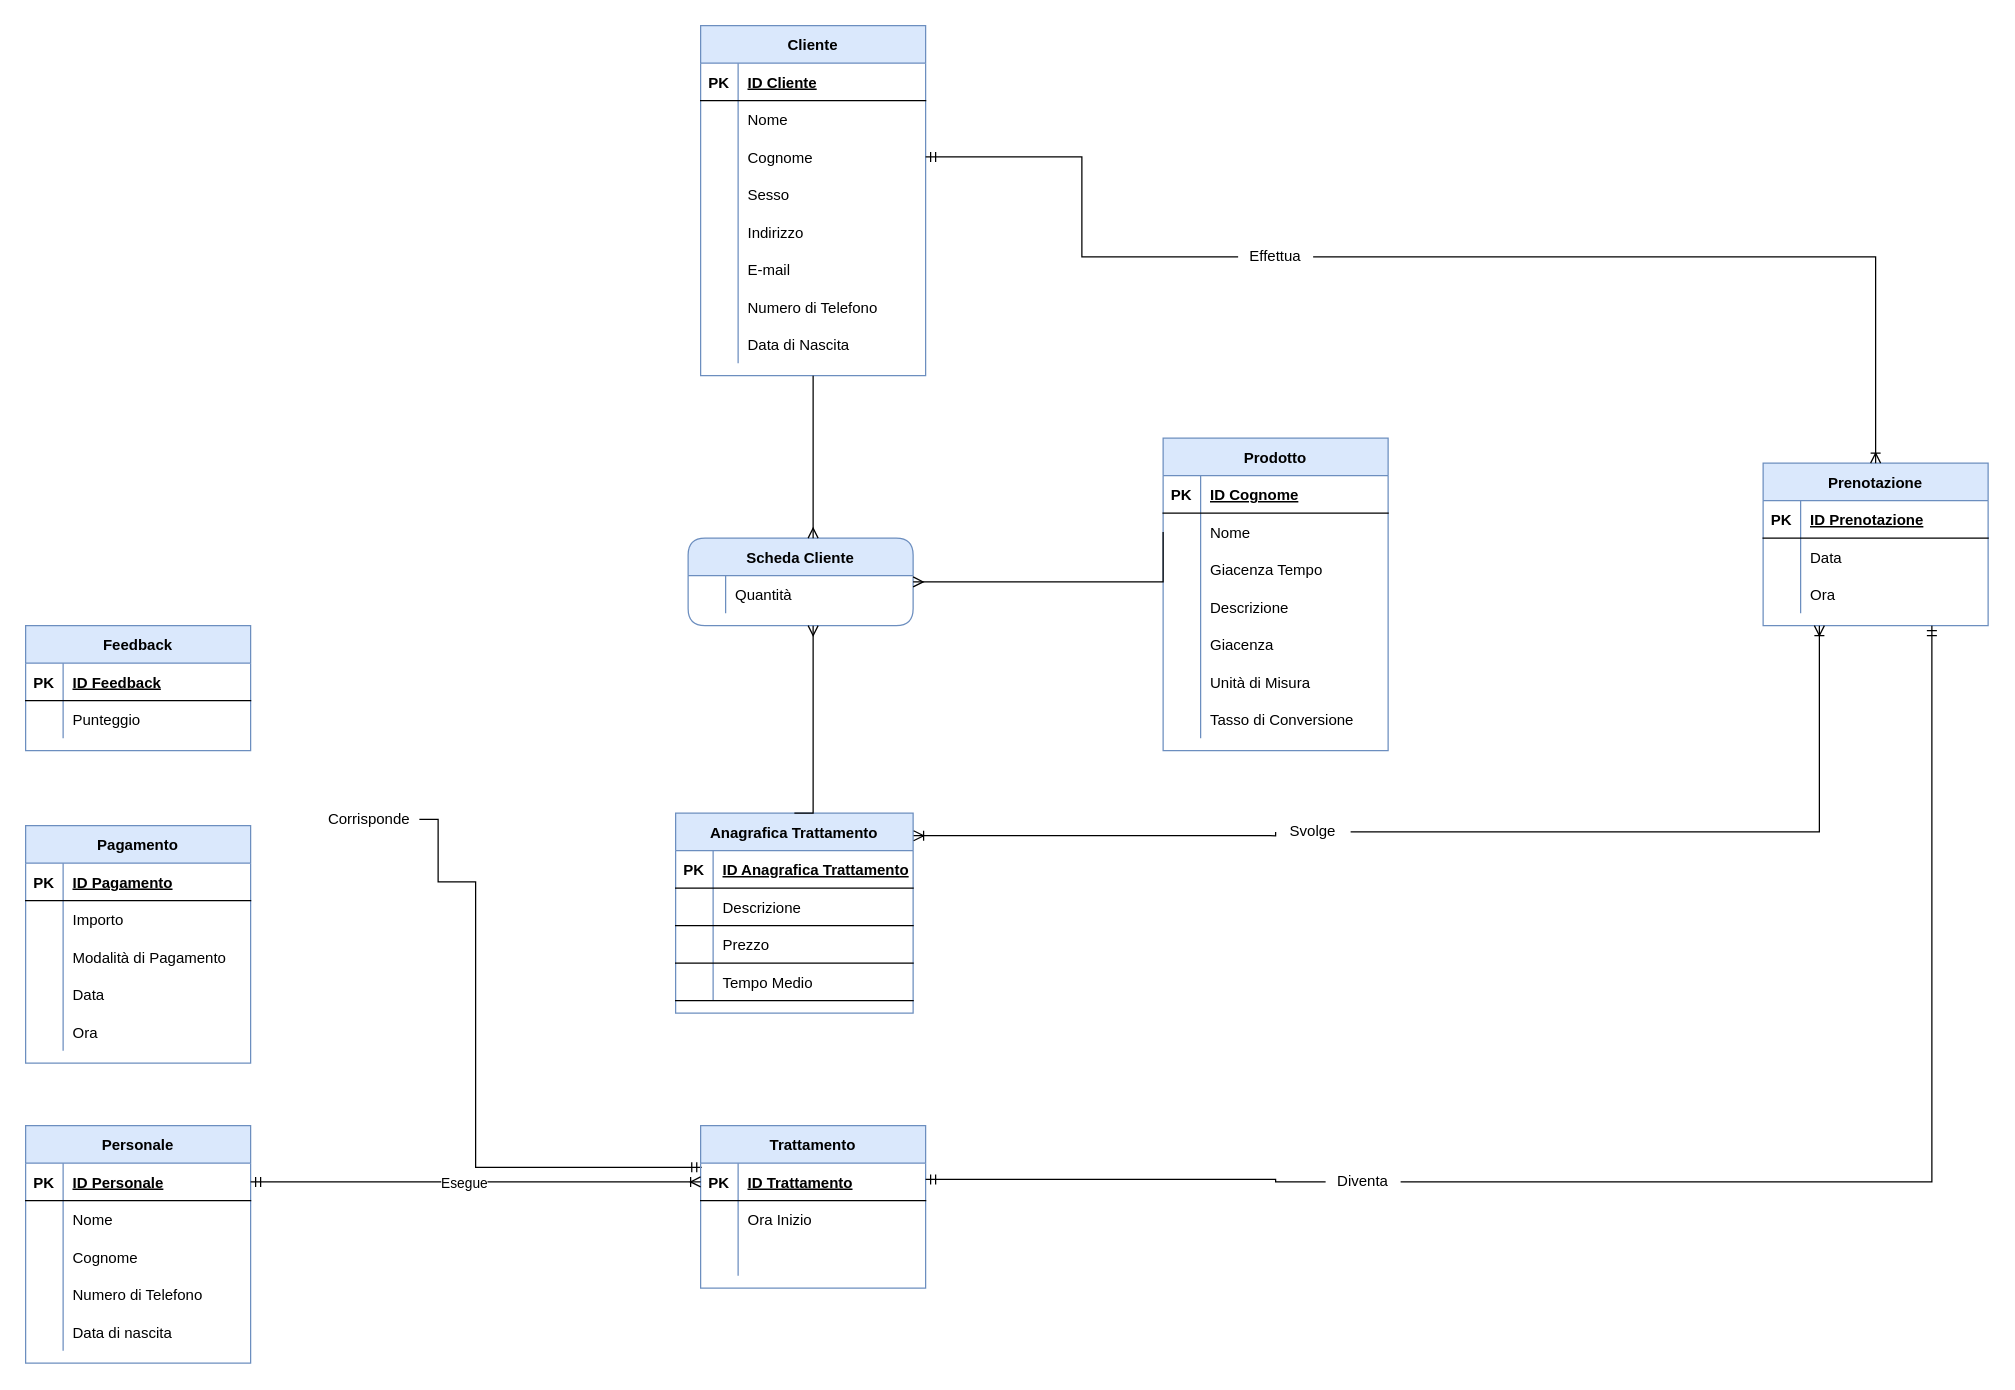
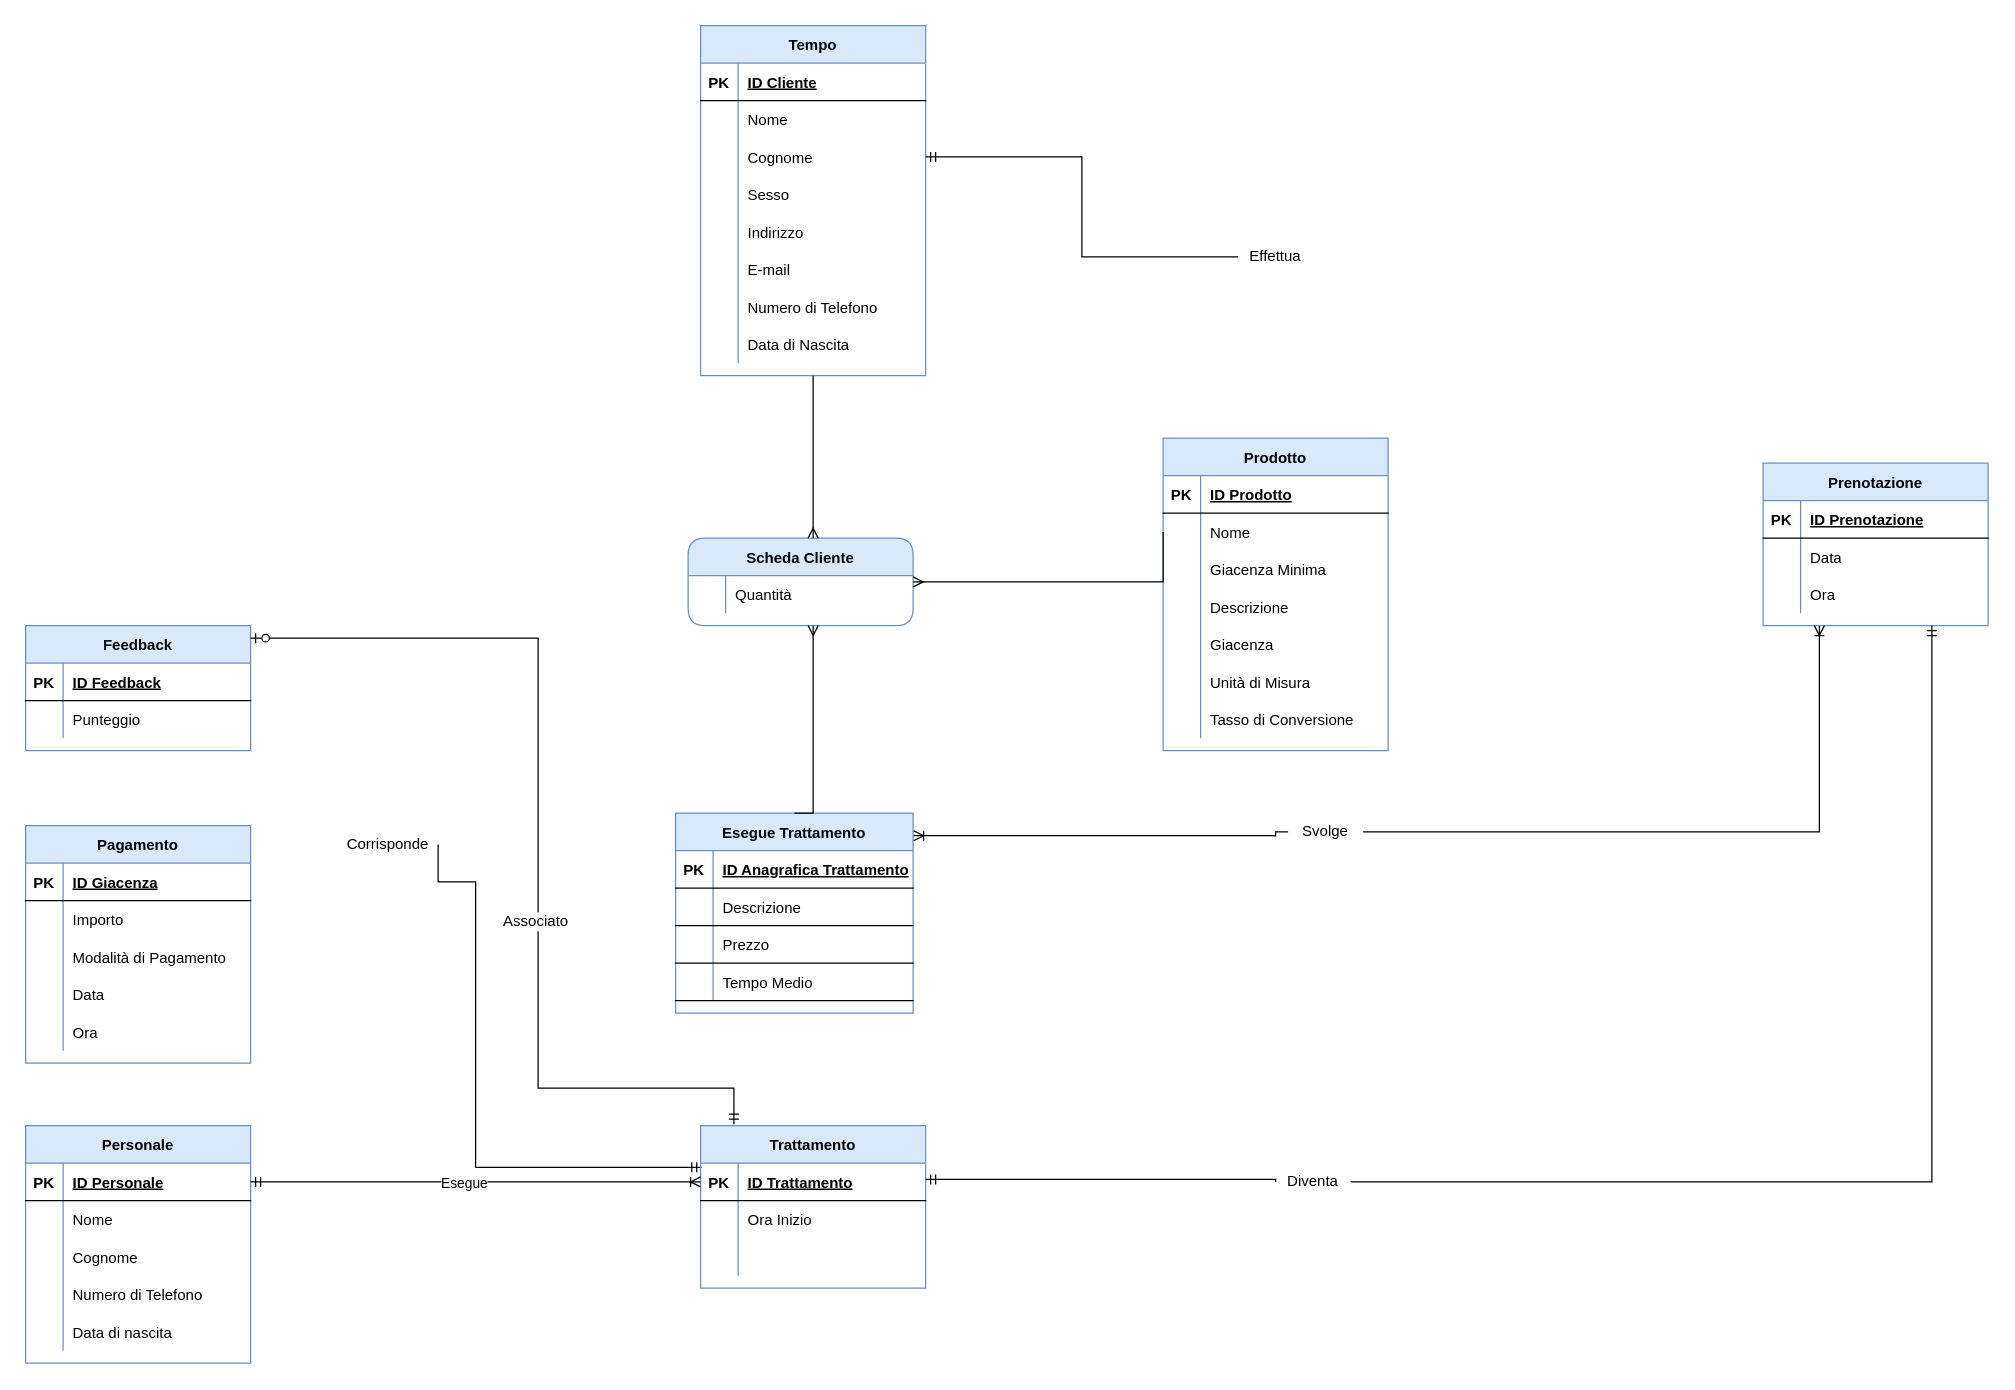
(813, 45) -> (813, 45)
(1697, 257) -> none
(1250, 495) -> (1254, 495)
(1265, 570) -> (1265, 570)
(369, 819) -> (388, 844)
(1313, 832) -> (1326, 832)
(794, 833) -> (794, 833)
none -> (538, 845)
(121, 883) -> (115, 883)
(1363, 1182) -> (1313, 1182)
